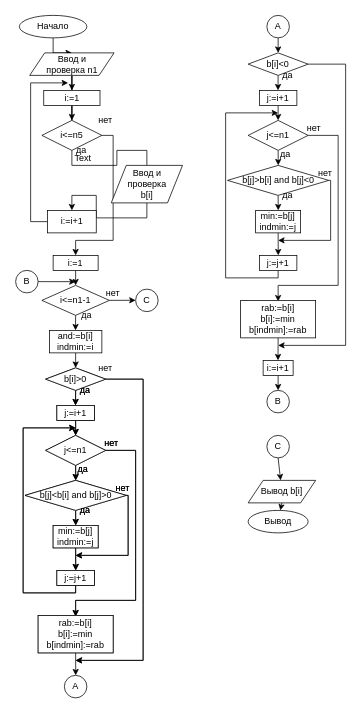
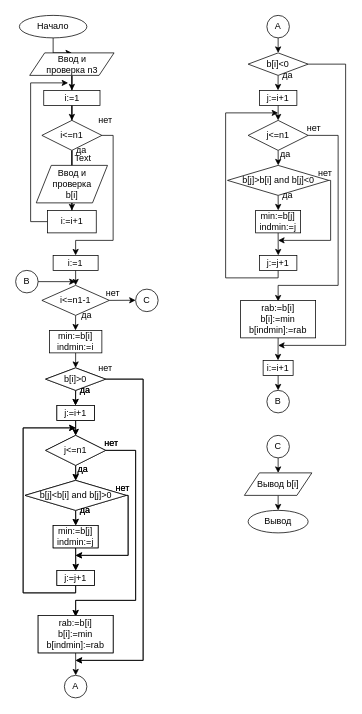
(72, 64) -> (72, 64)
(72, 135) -> (72, 135)
(147, 184) -> (72, 184)
(75, 342) -> (75, 342)
(282, 492) -> (278, 484)
